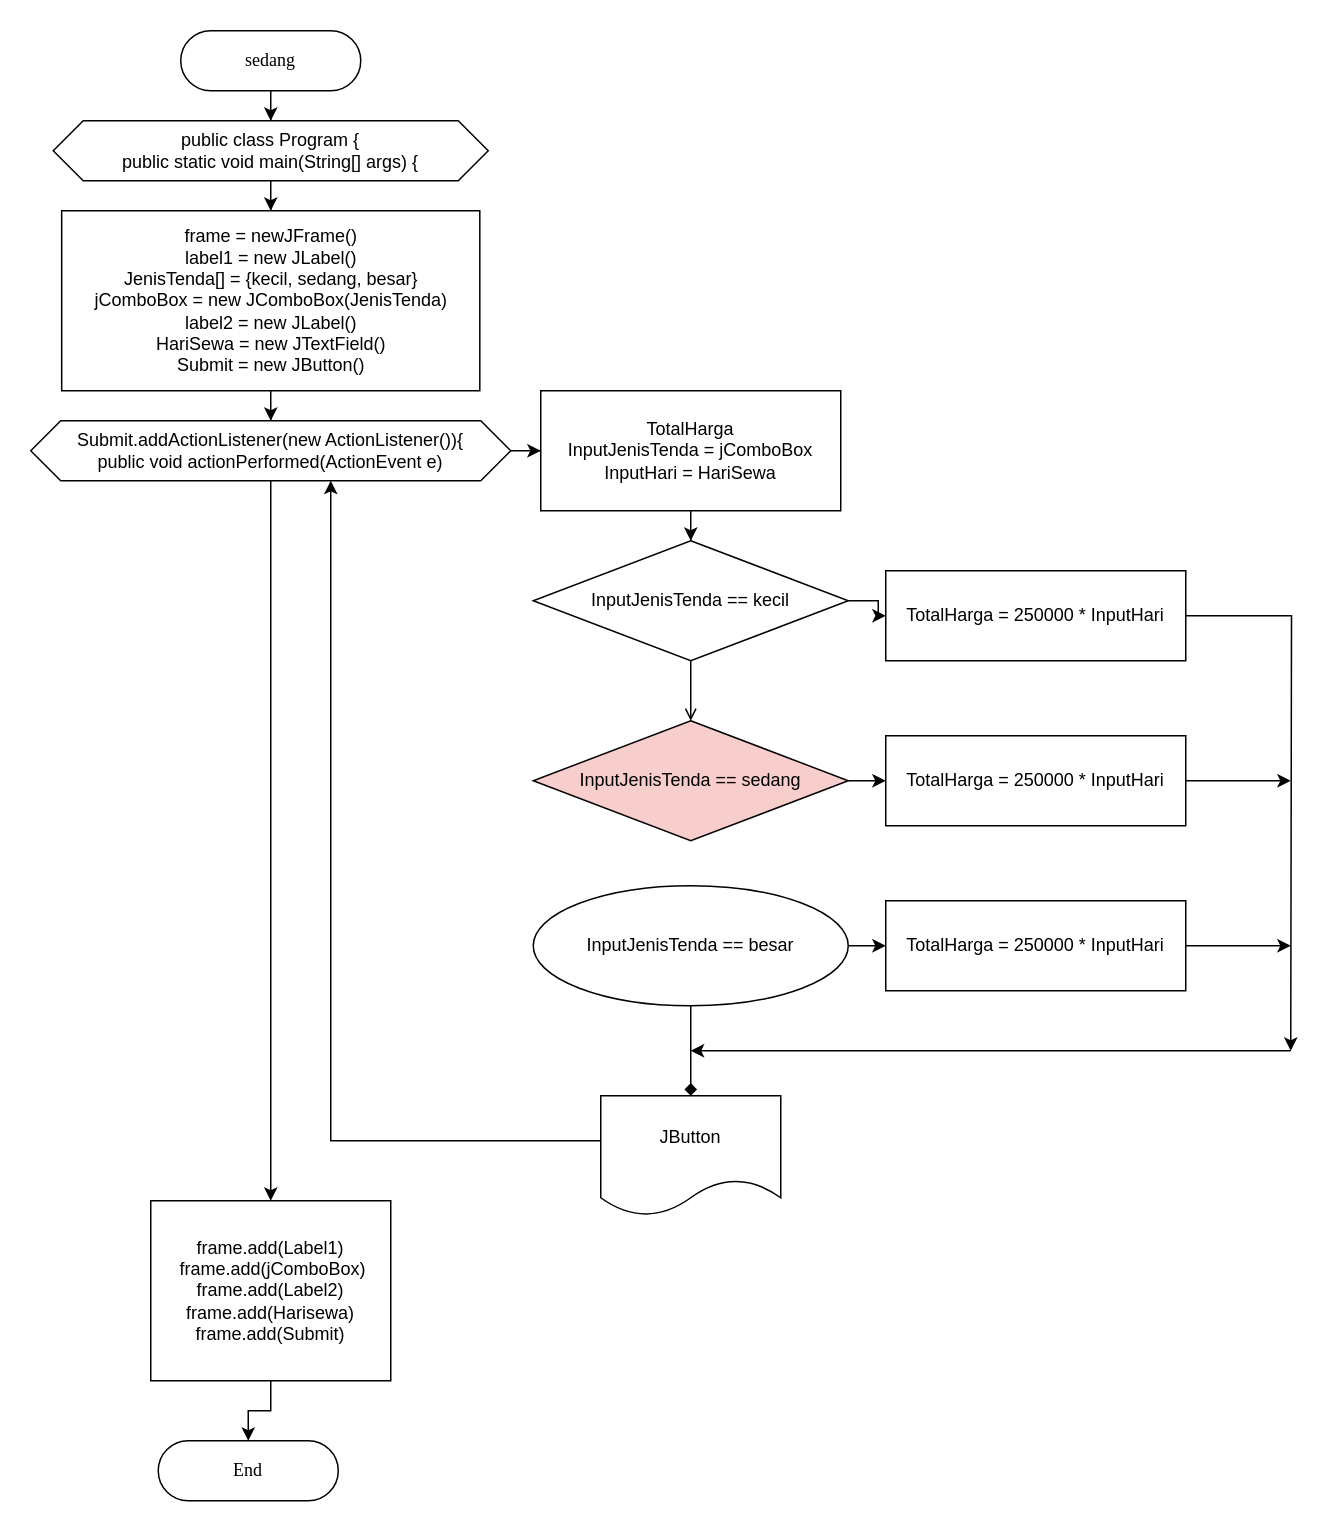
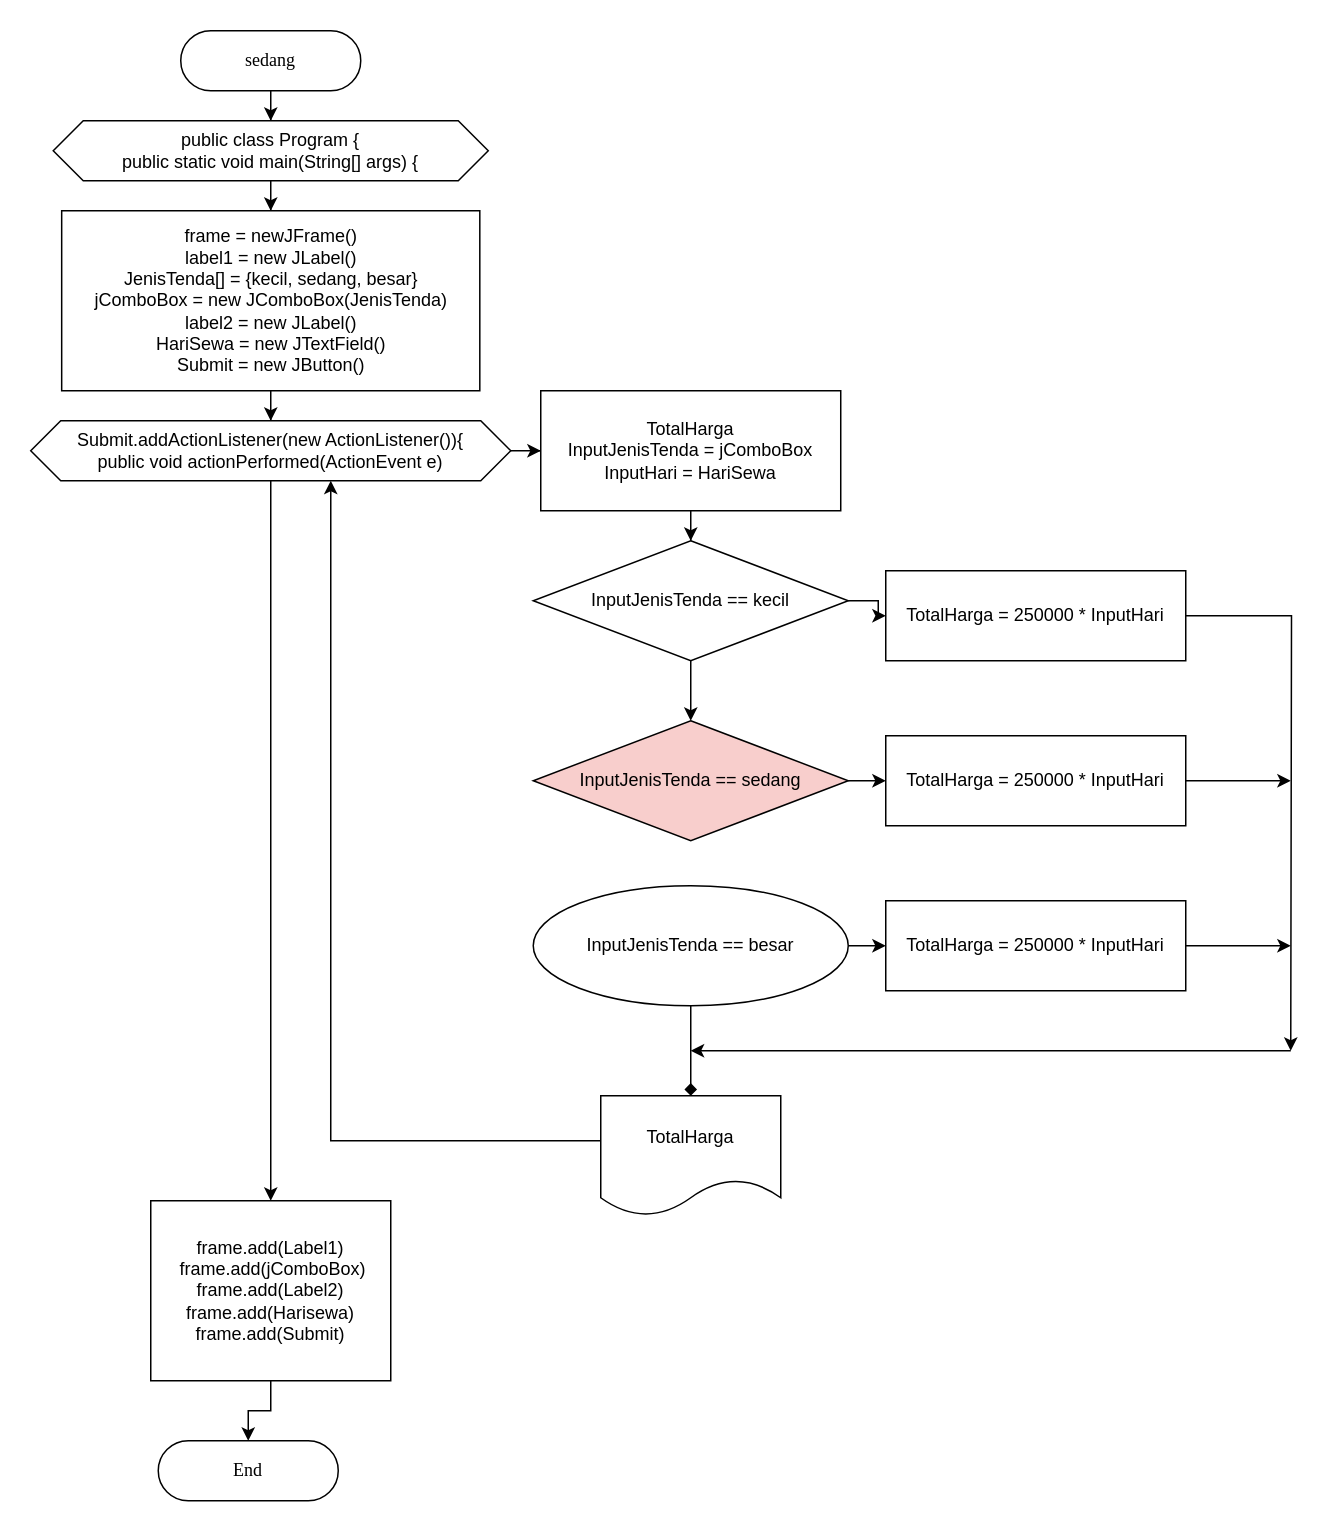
(691, 711) -> (691, 709)
(691, 1138) -> (691, 1138)
